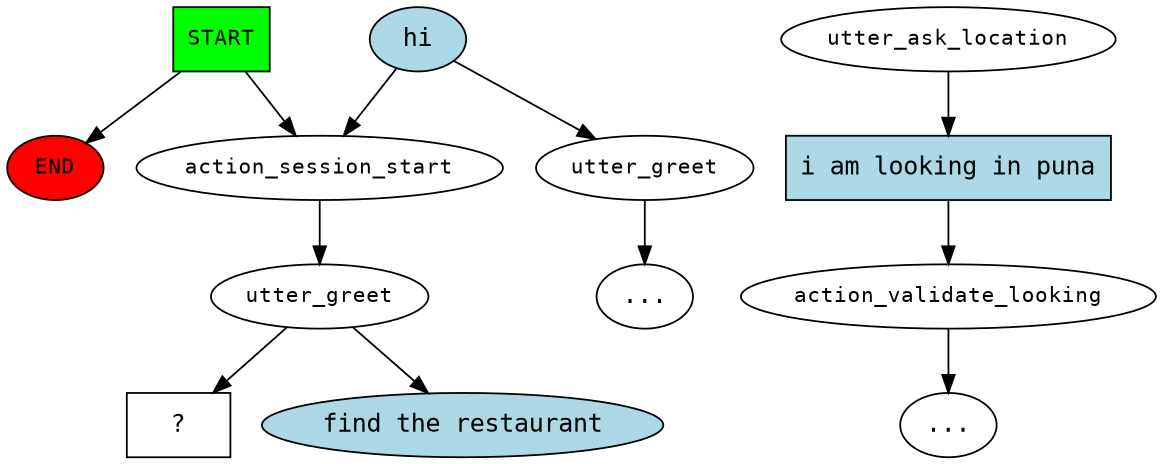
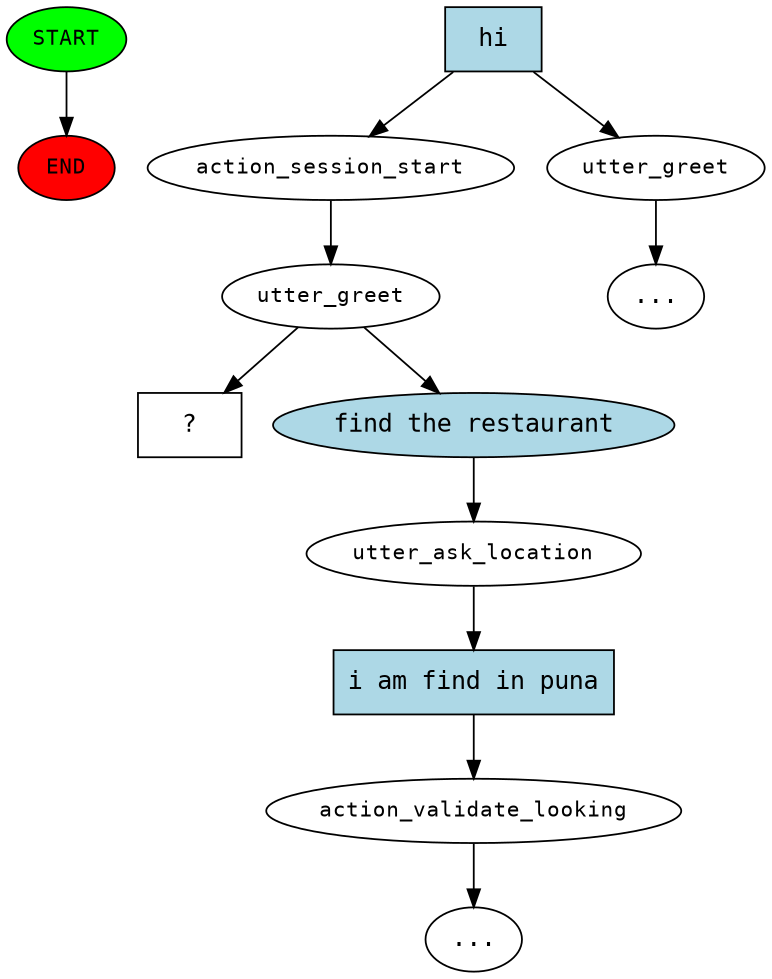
(221, 39) -> (67, 39)
(418, 39) -> (493, 39)
(265, 97) -> none
(948, 168) -> (474, 682)
none -> (474, 481)
